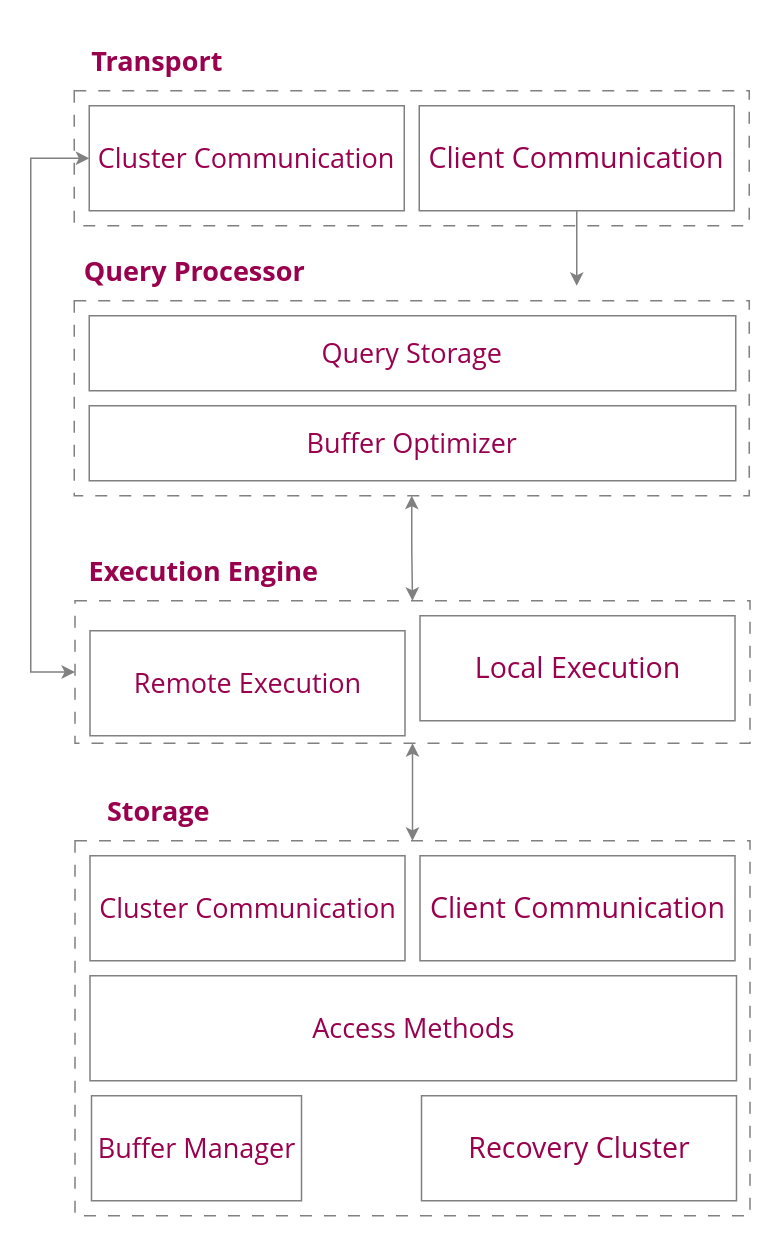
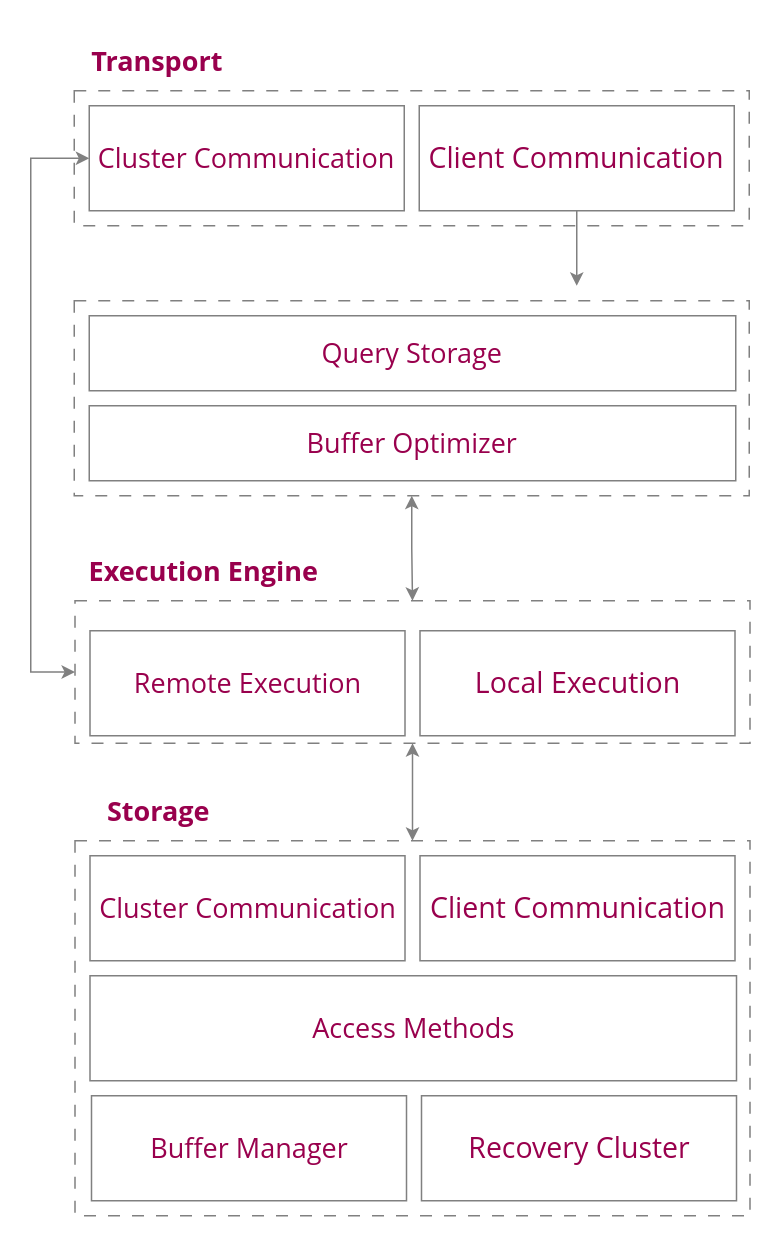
(194, 271) -> none
(578, 668) -> (578, 683)
(197, 1148) -> (249, 1148)
